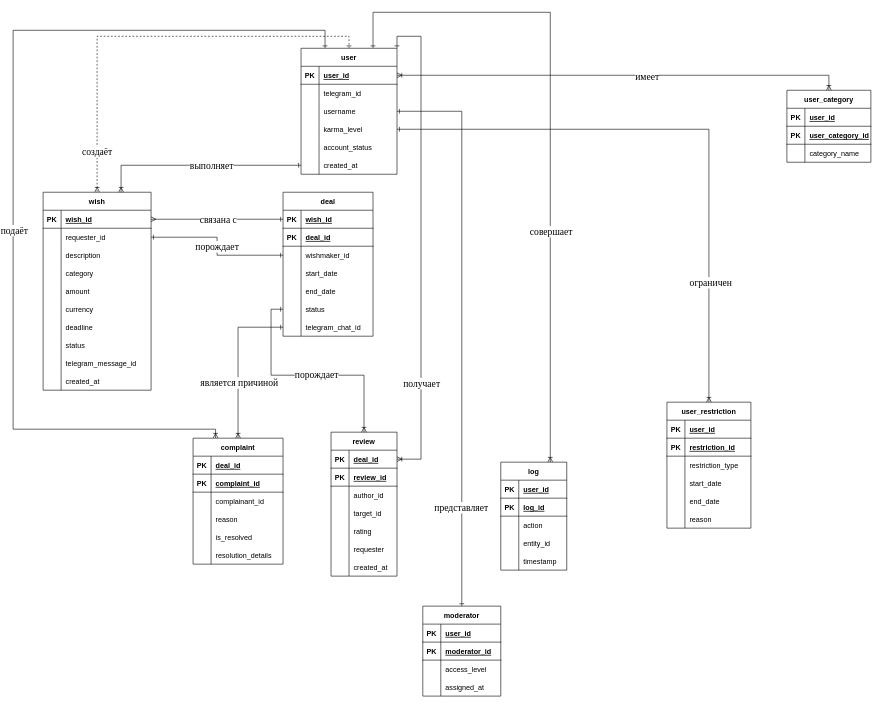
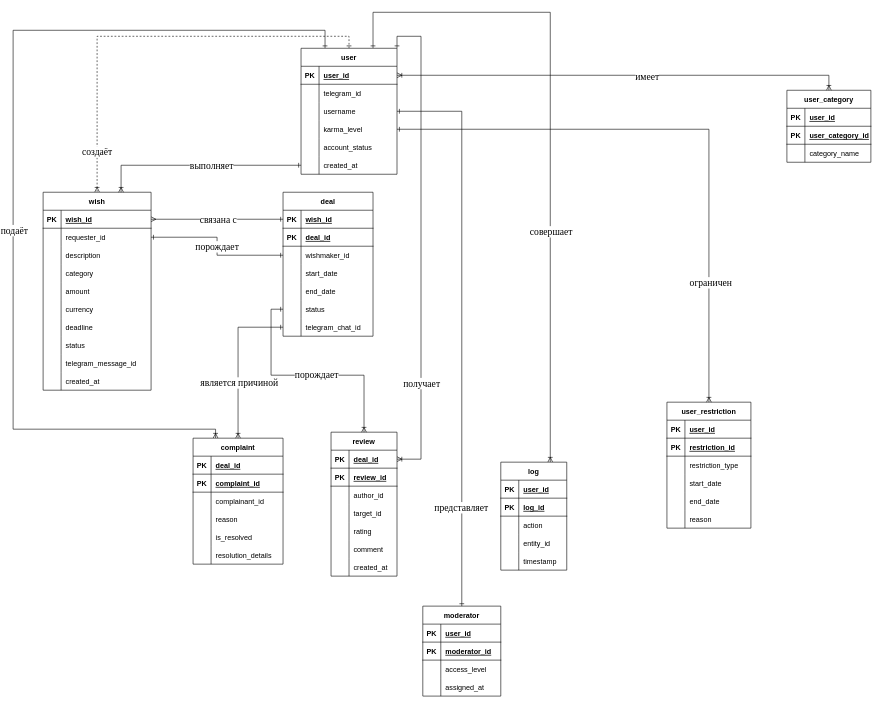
(372, 550) -> (368, 550)
